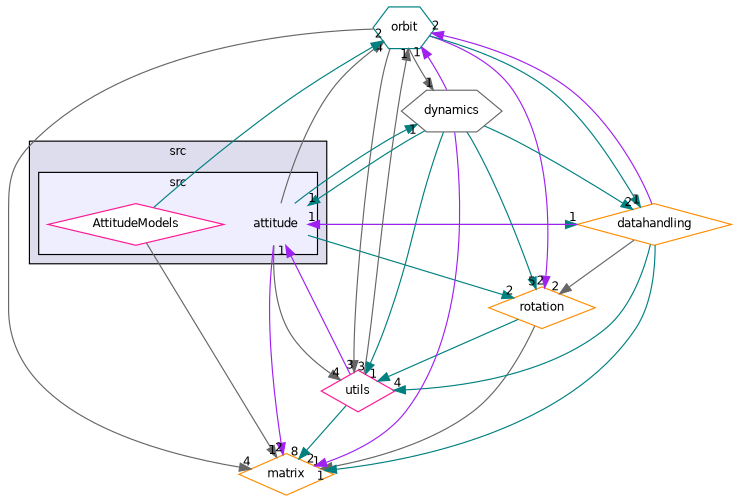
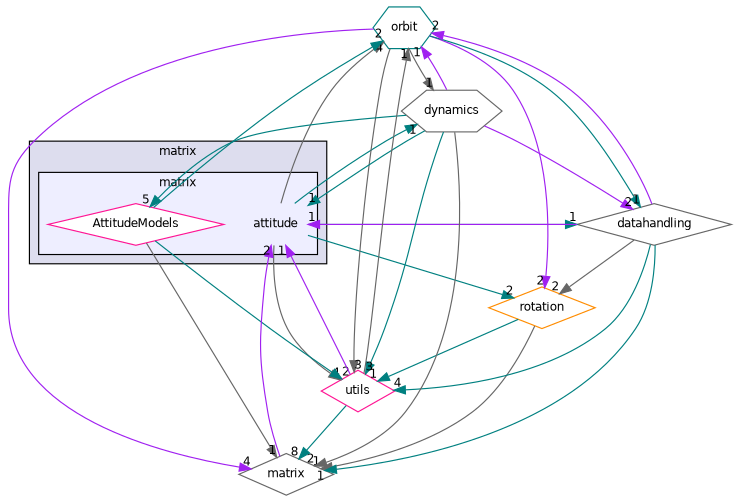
(178, 152) -> (178, 152)
(555, 162) -> (555, 162)
(9, 190) -> (9, 190)
(503, 203) -> (272, 131)
(654, 224) -> (654, 224)
none -> (243, 308)
(446, 324) -> (446, 324)
(271, 344) -> (261, 357)
(286, 474) -> (286, 474)
